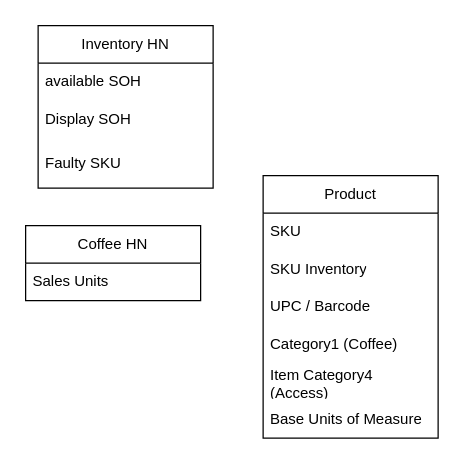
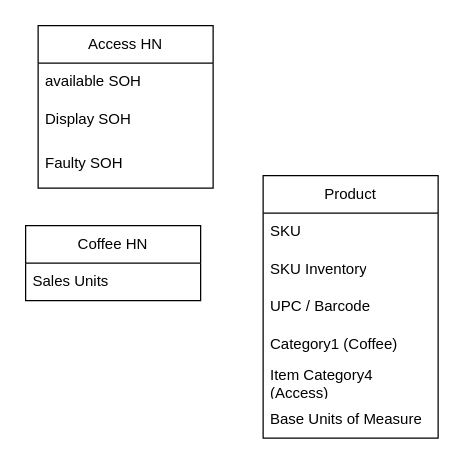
(126, 44) -> (126, 44)
(84, 163) -> (84, 163)
